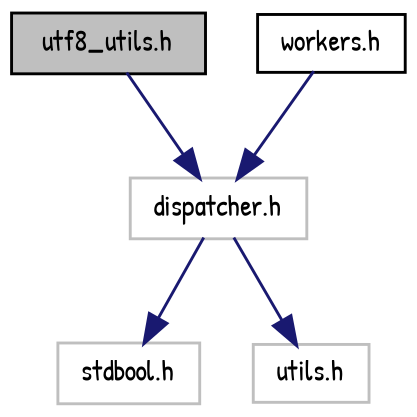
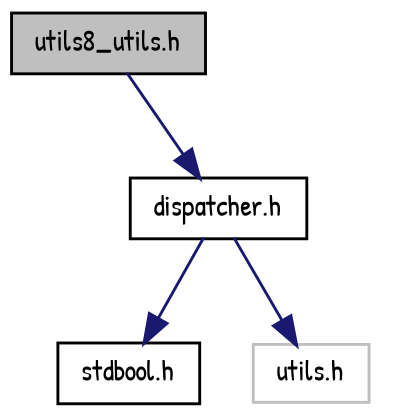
(109, 43) -> (109, 43)
(331, 43) -> none
(219, 208) -> (219, 208)
(129, 373) -> (129, 373)
